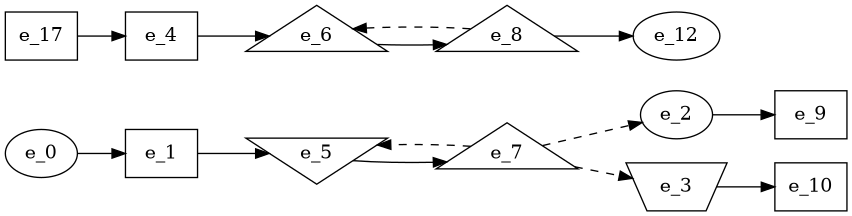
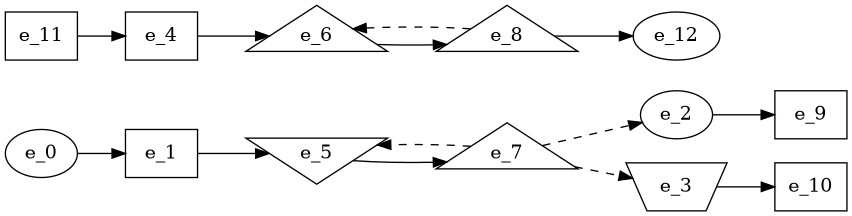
(41, 36) -> (41, 36)
